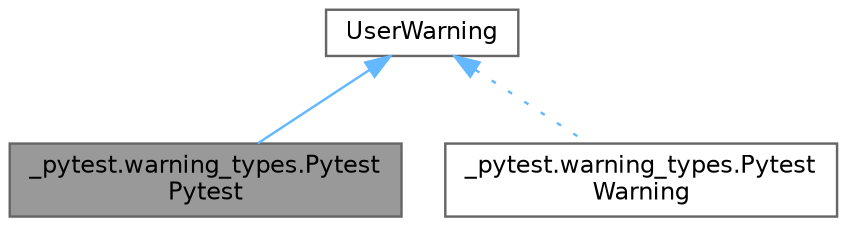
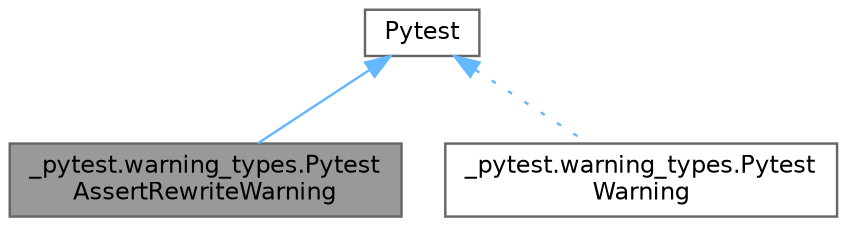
(422, 33) -> (422, 33)
(206, 180) -> (206, 180)
